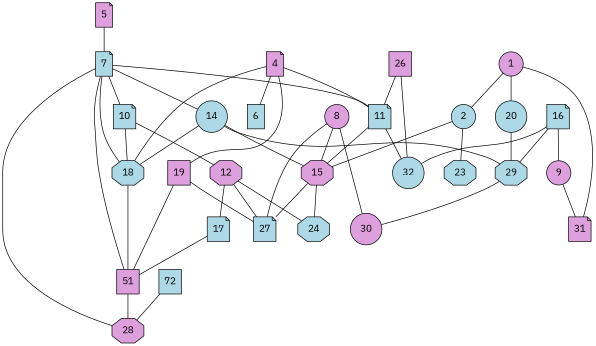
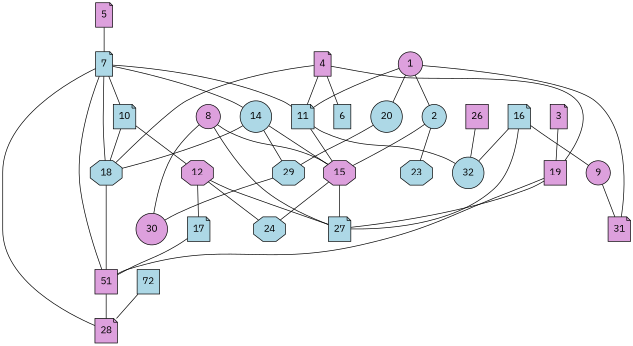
(390, 90) -> (355, 85)
none -> (559, 117)
(534, 145) -> (481, 198)
(128, 331) -> (106, 331)
